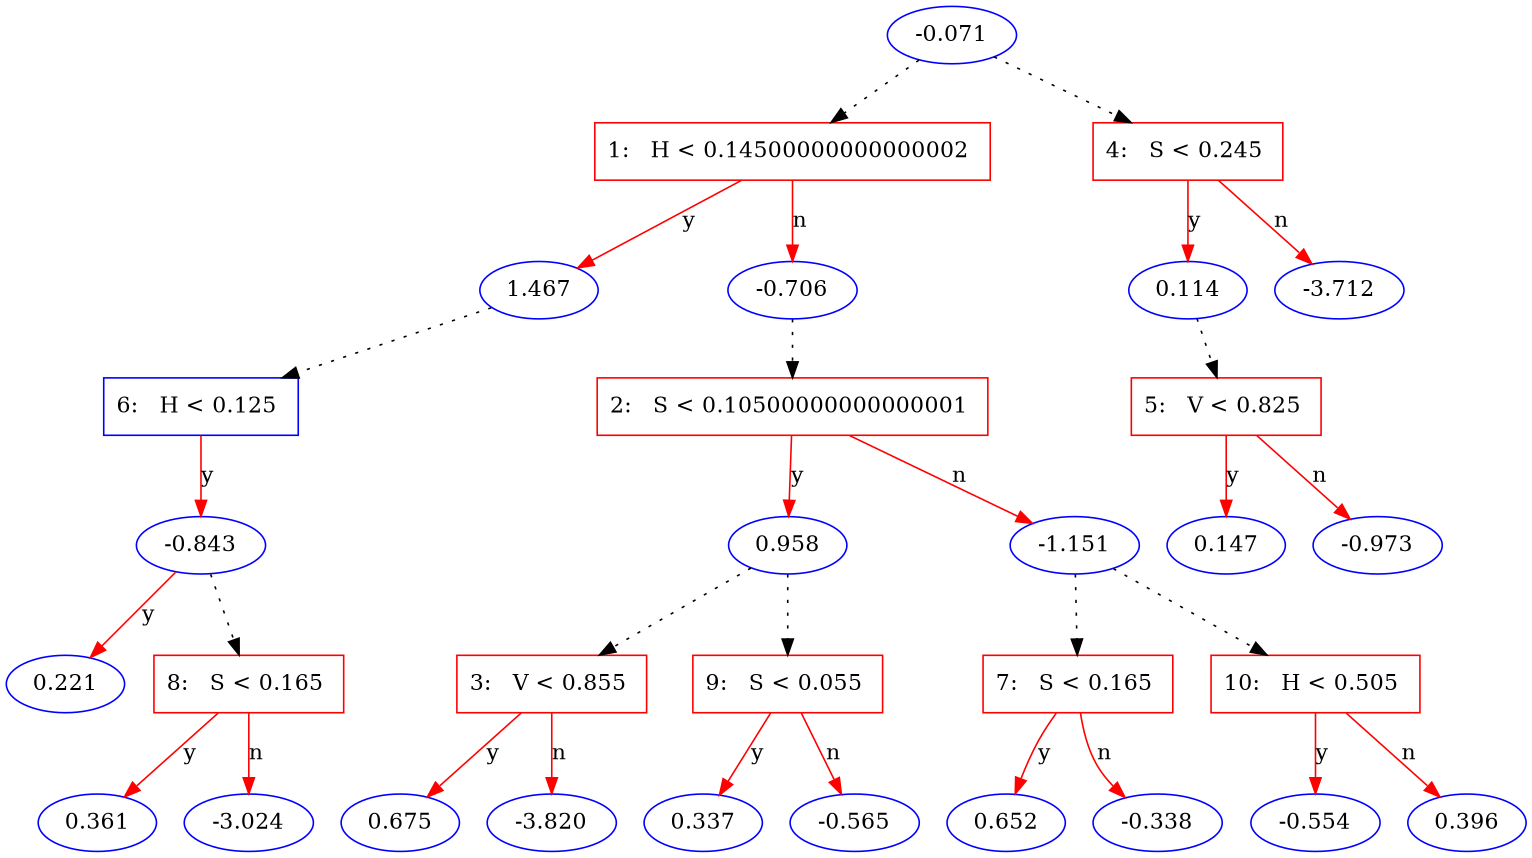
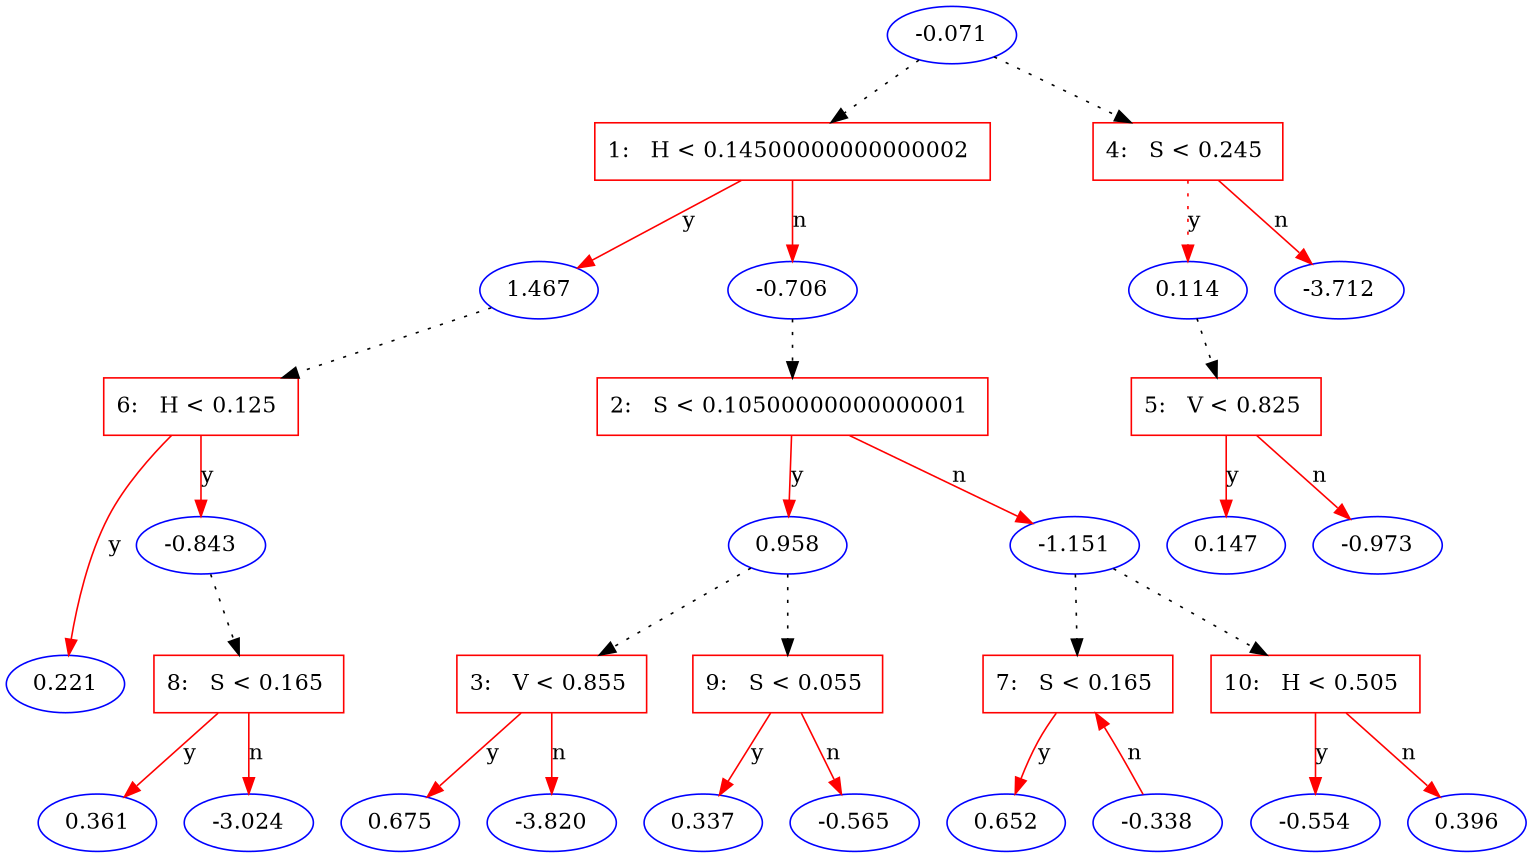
(1188, 213) -> (1188, 213)
(201, 407) -> (201, 407)
(139, 609) -> (103, 528)
(1091, 752) -> (1124, 761)
